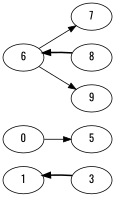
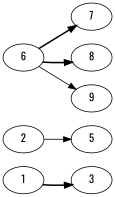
(54, 39) -> (54, 39)
(61, 52) -> (54, 63)
(23, 139) -> (23, 139)
(61, 175) -> (54, 185)
